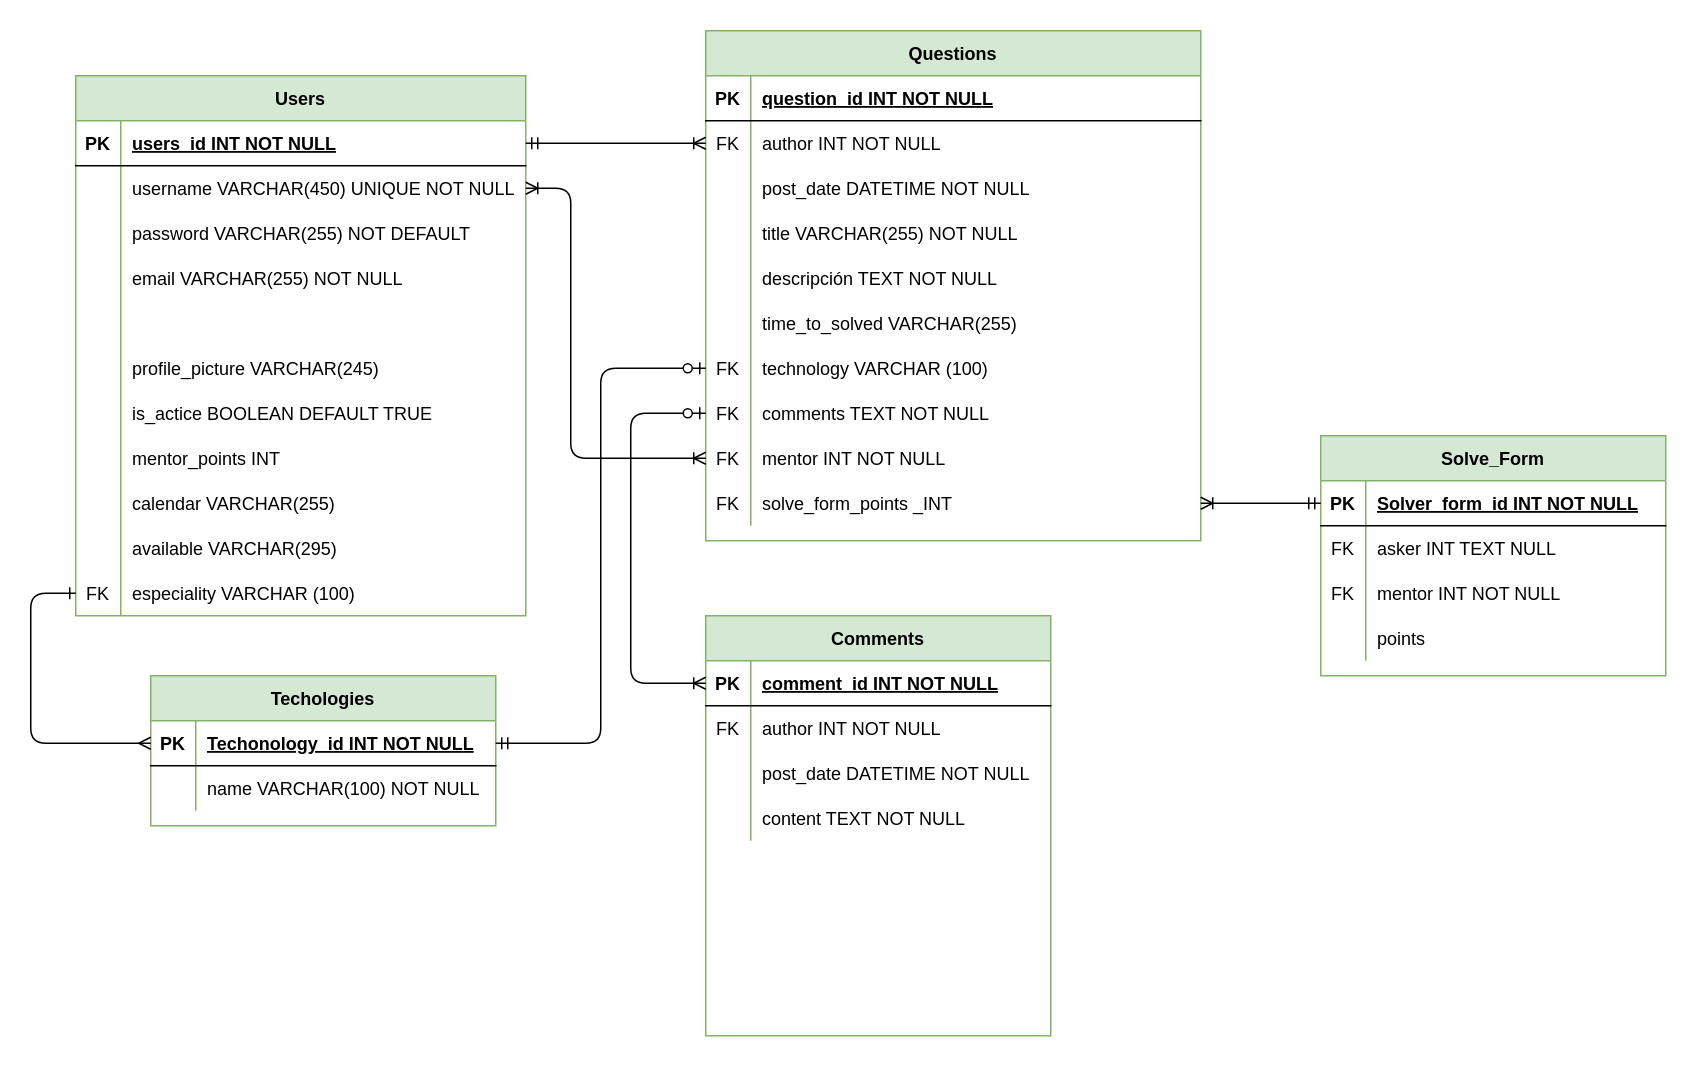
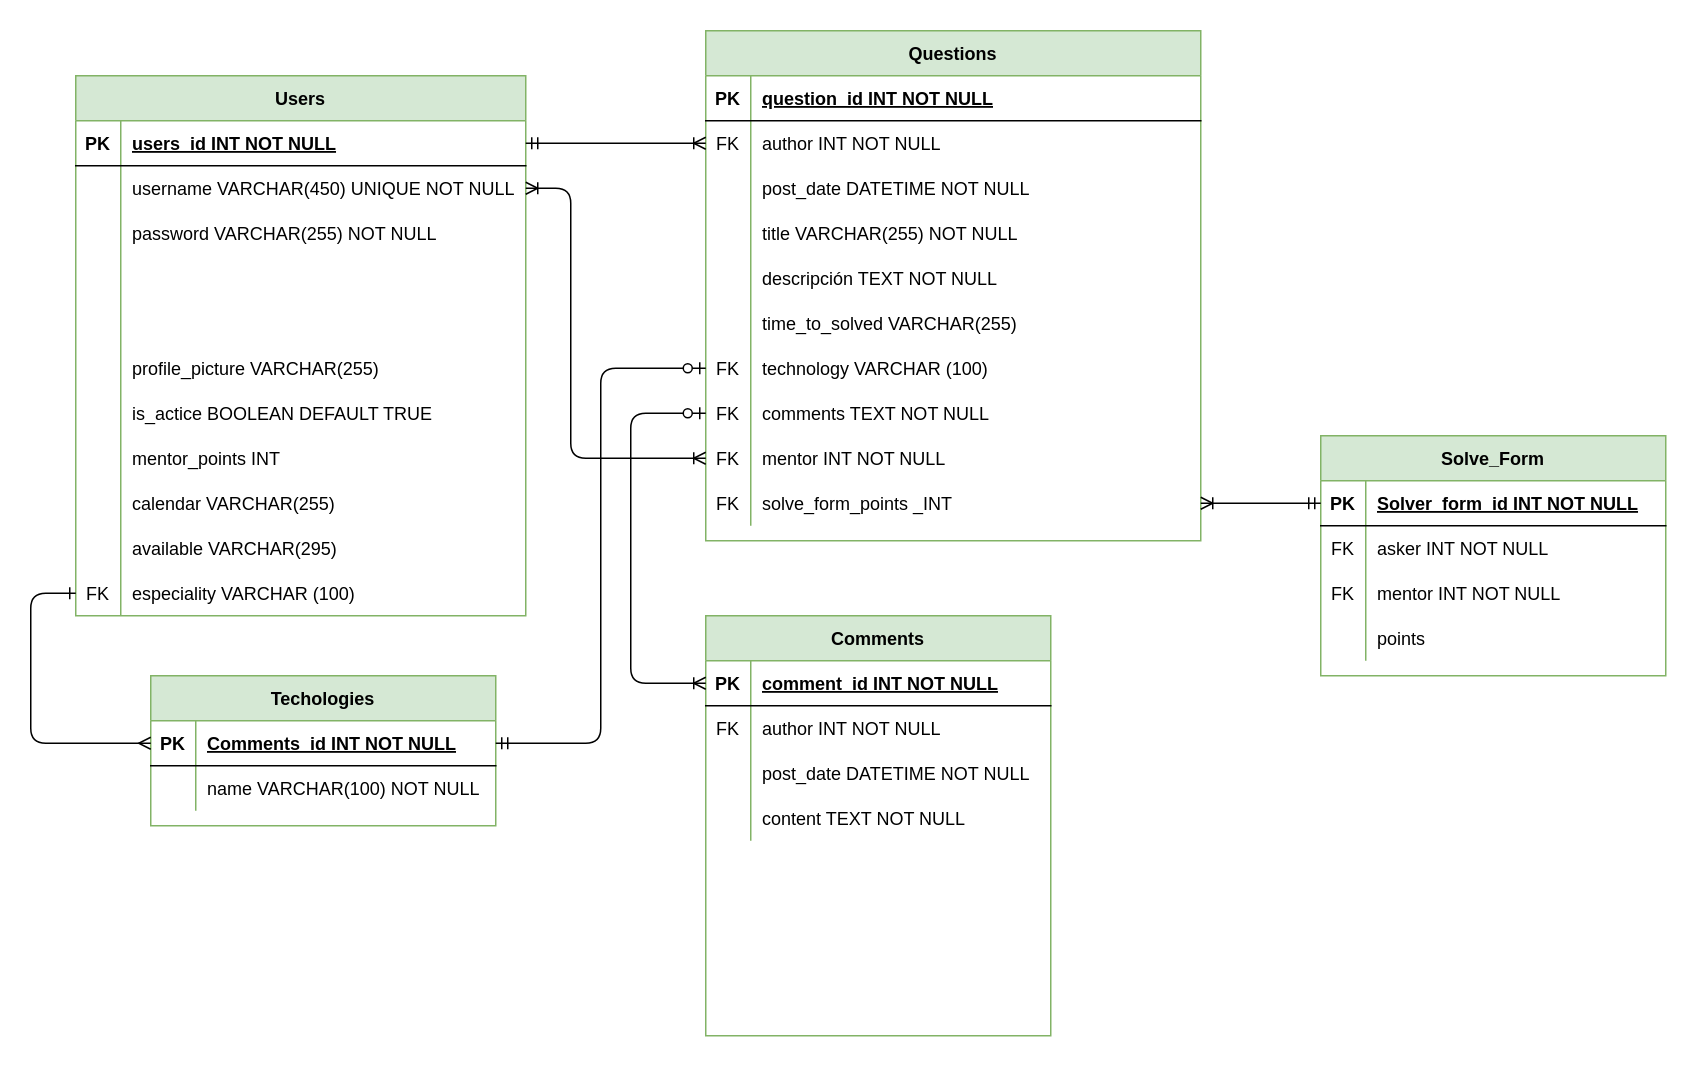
(291, 234) -> (276, 234)
(323, 278) -> none
(264, 369) -> (264, 369)
(1466, 549) -> (1461, 549)
(331, 744) -> (319, 744)
